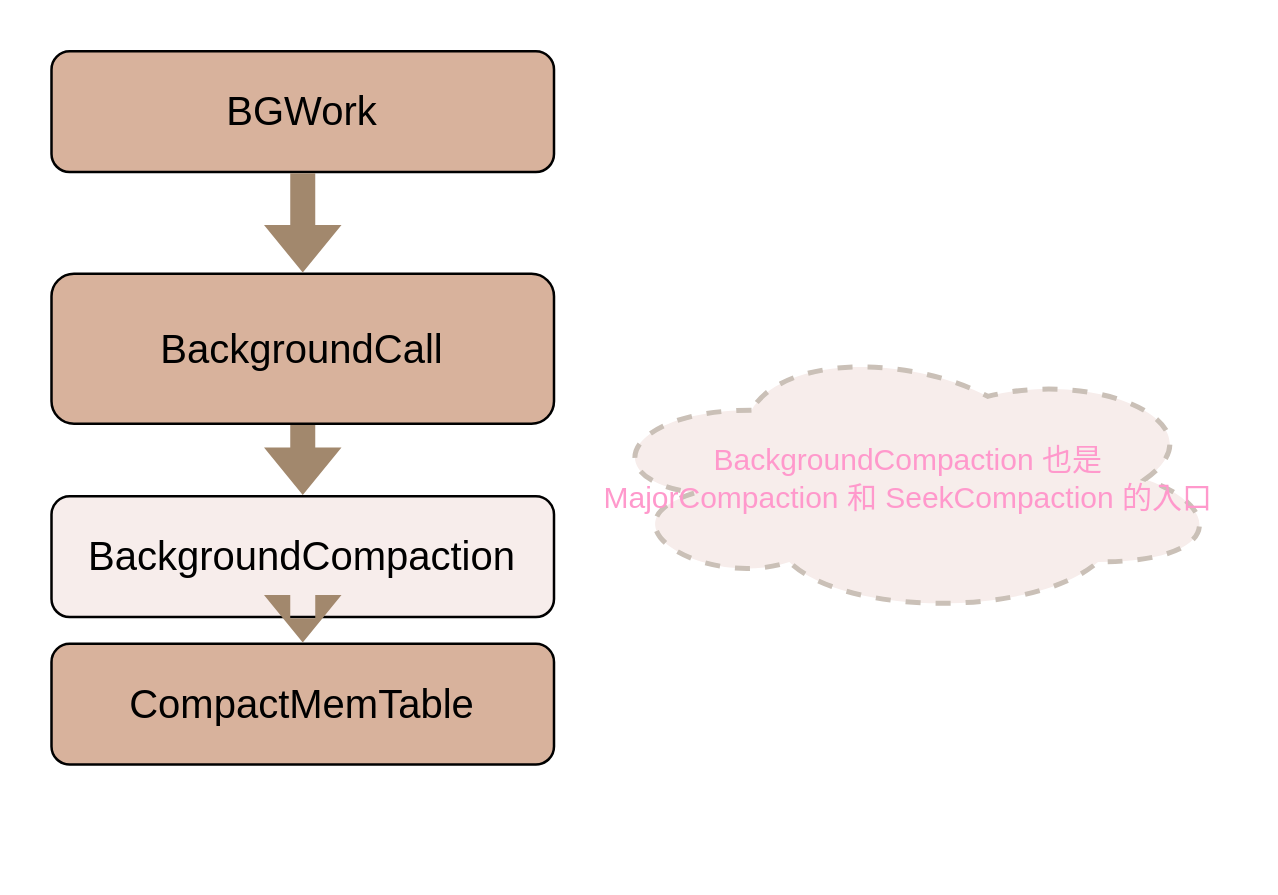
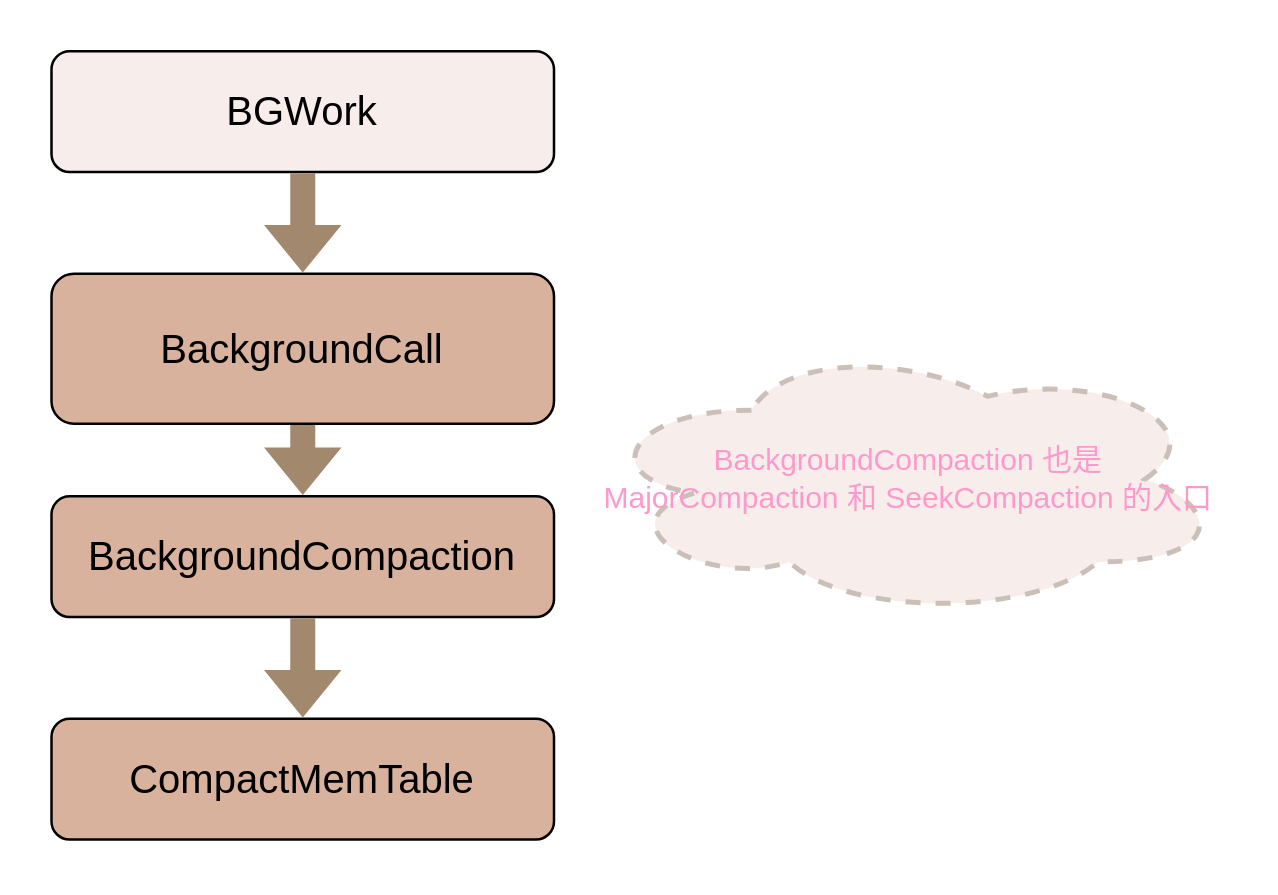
(303, 112) -> (303, 112)
(303, 557) -> (303, 557)
(303, 704) -> (303, 779)
